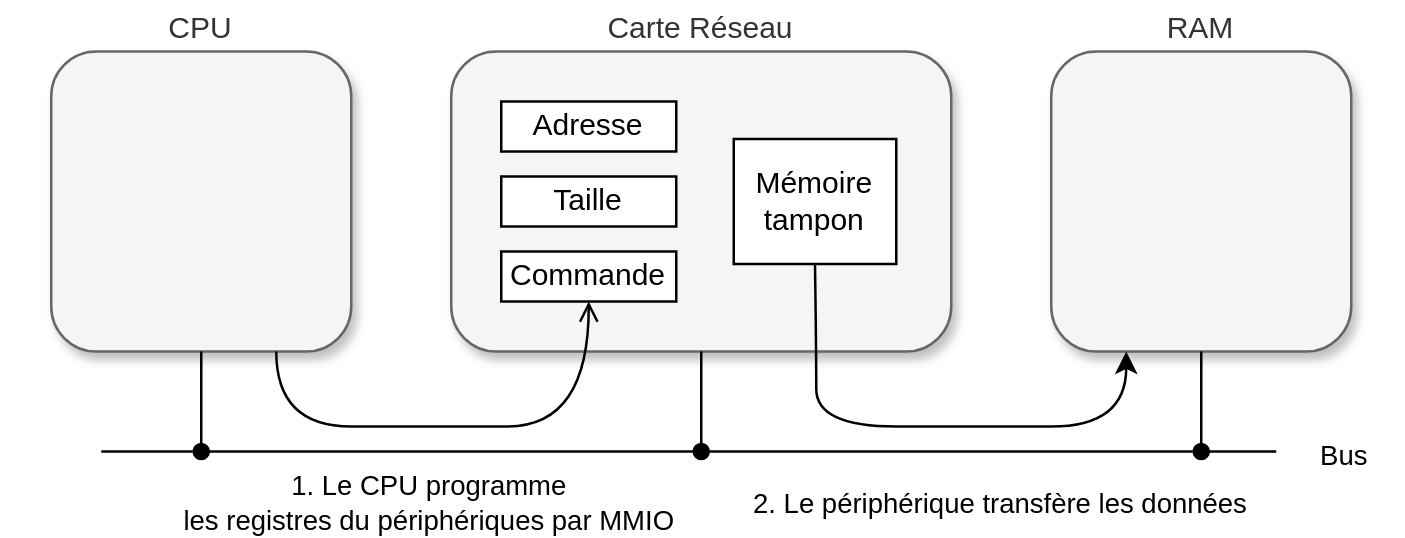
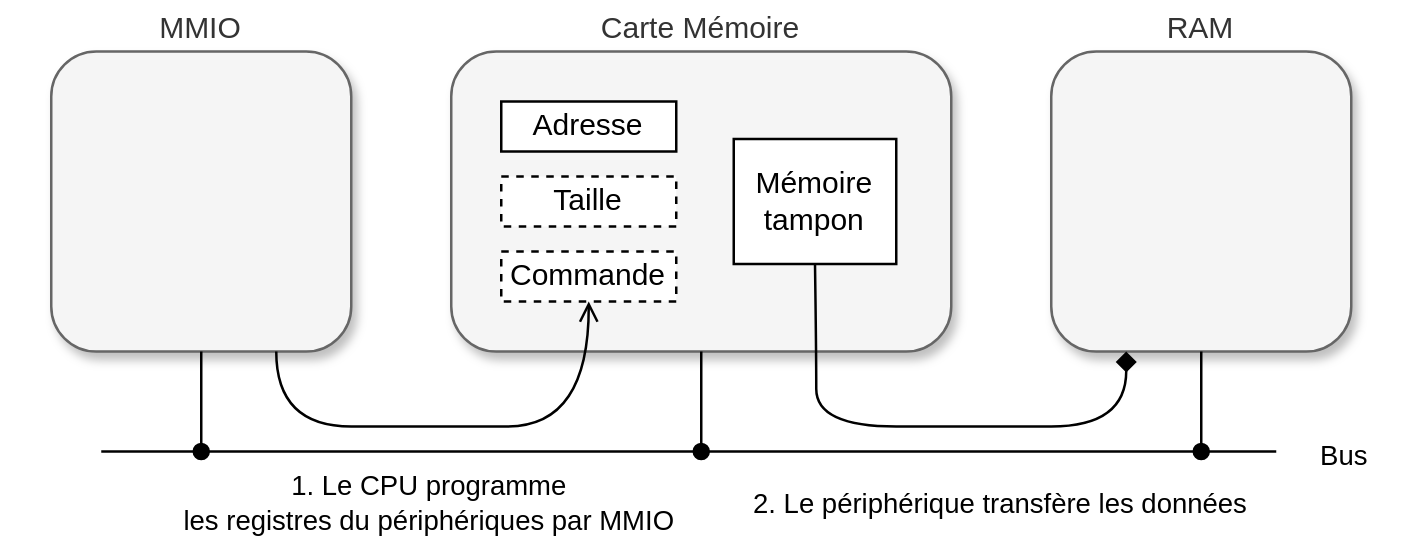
(201, 26) -> (201, 26)
(701, 26) -> (701, 26)
(589, 201) -> (589, 201)
(589, 276) -> (589, 276)
(1126, 370) -> (1126, 372)
